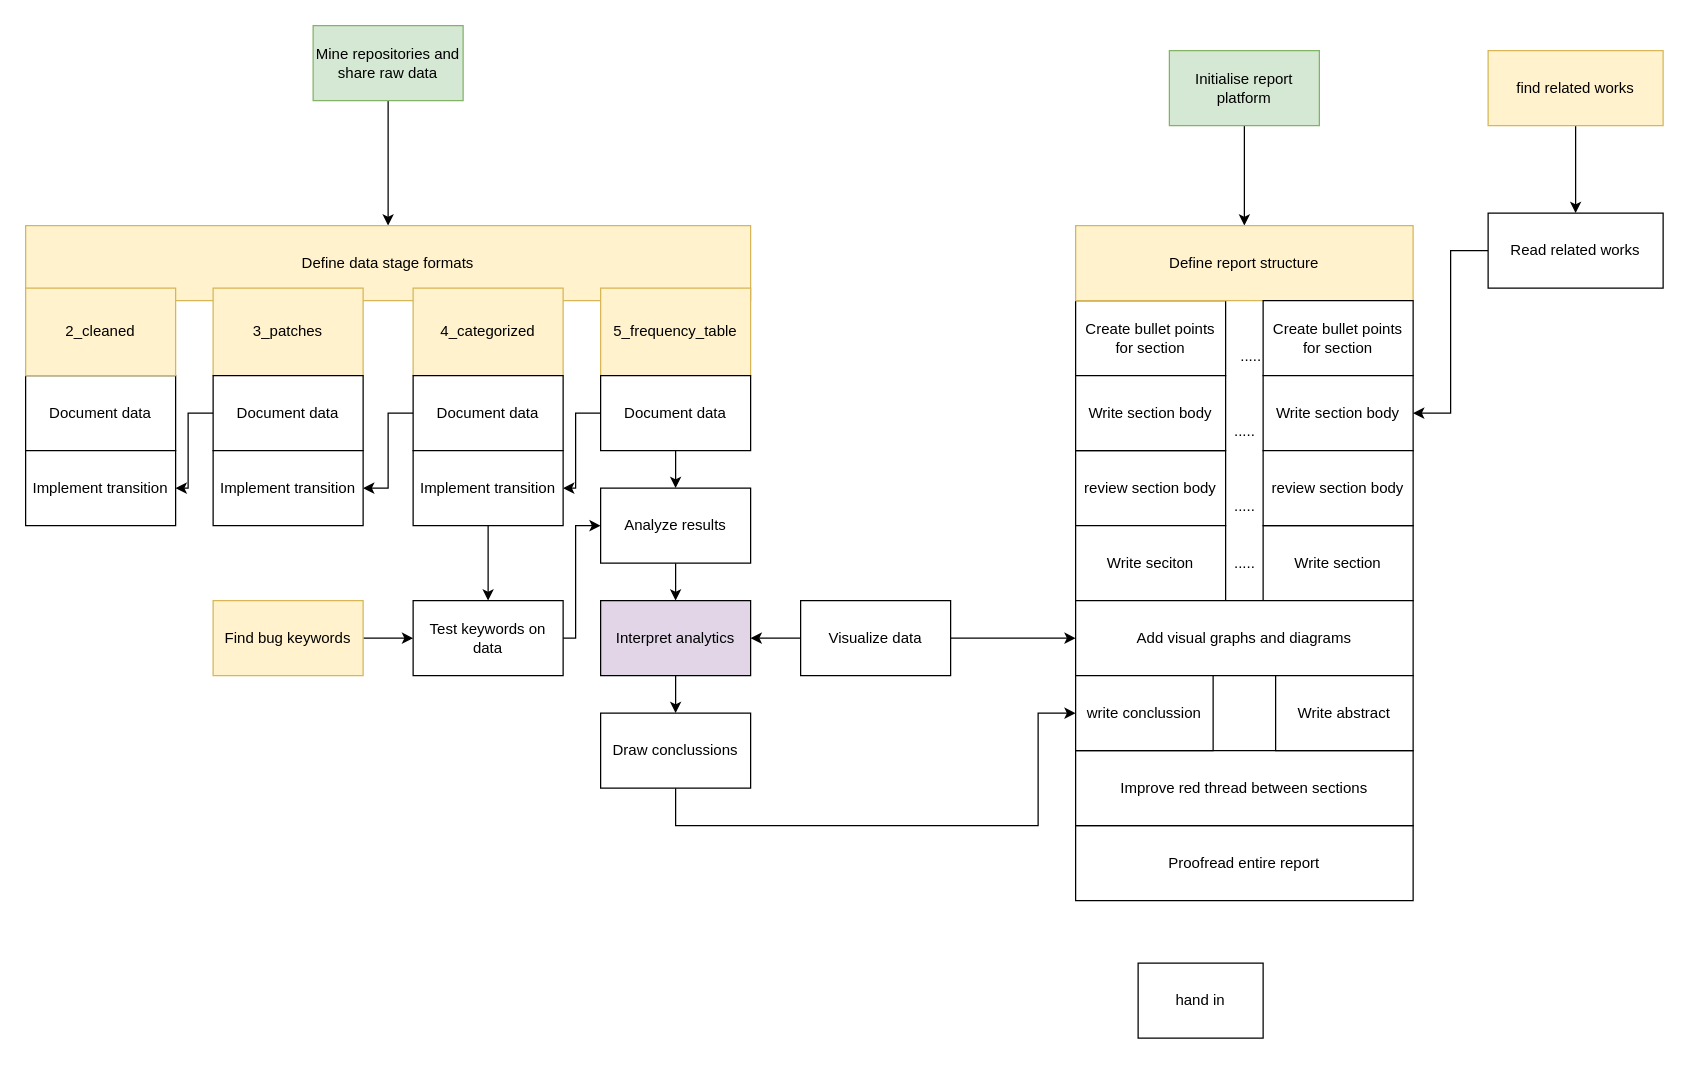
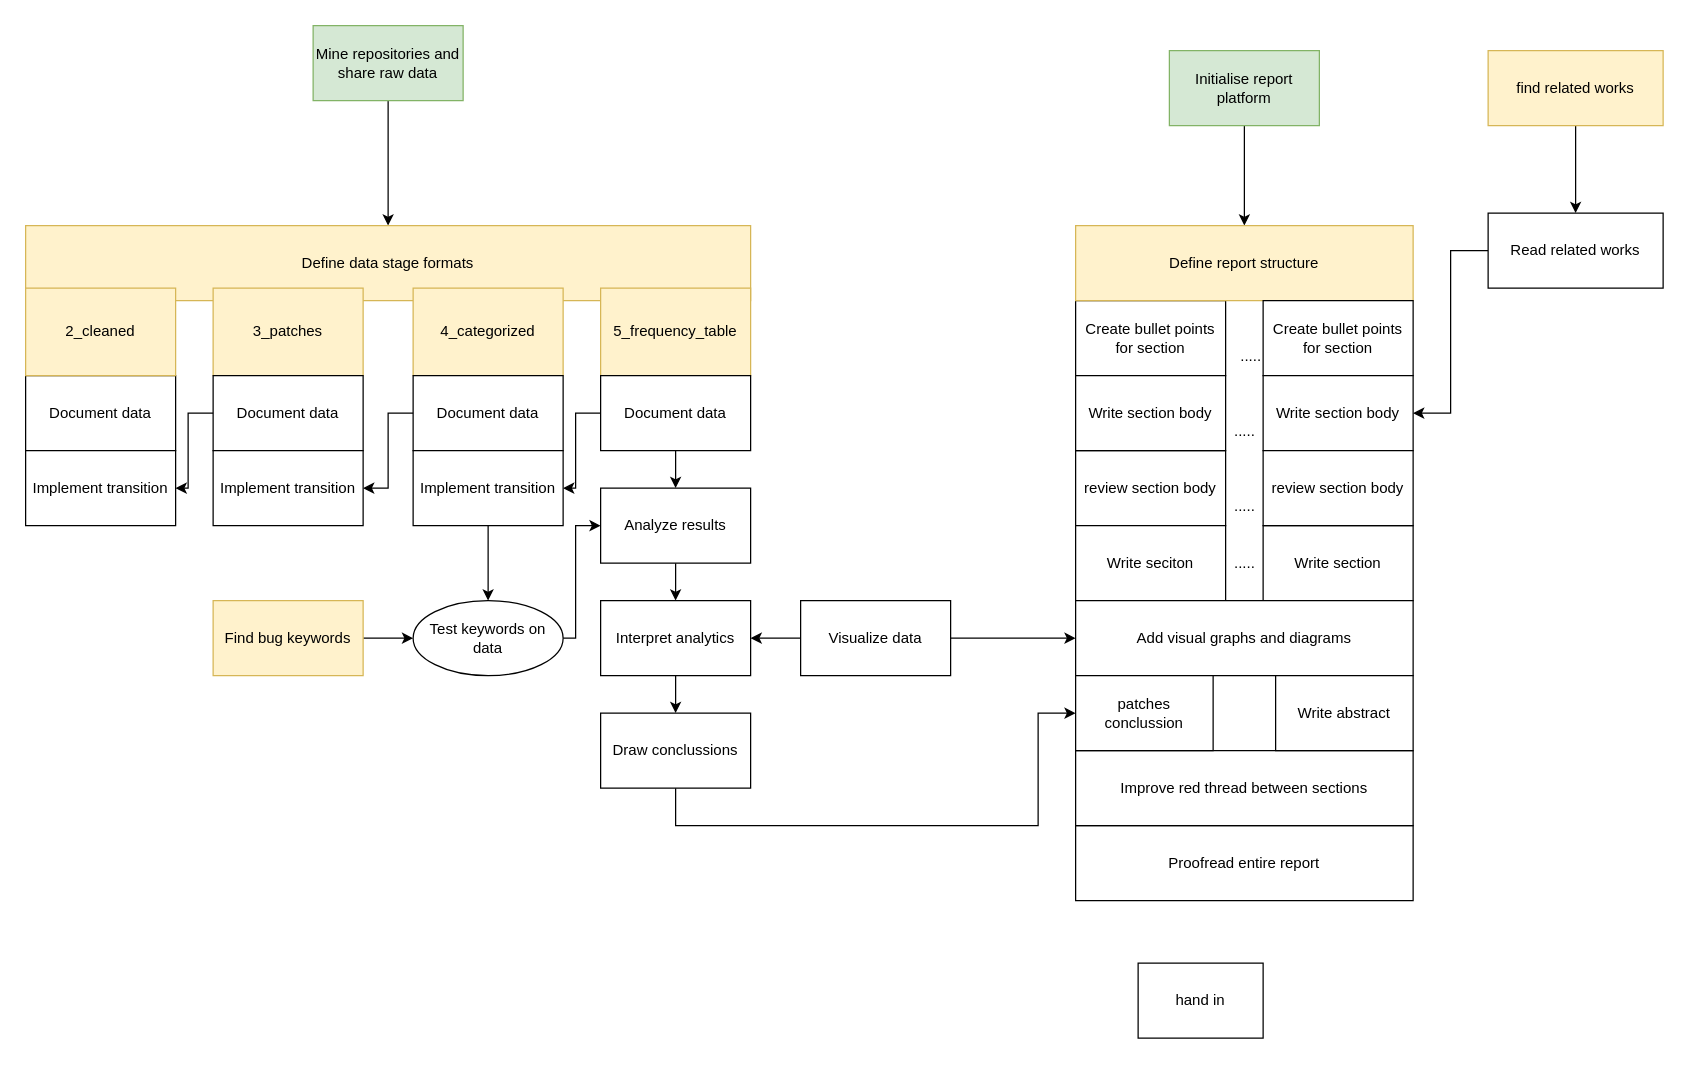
(488, 638) -> (488, 638)
(676, 638) -> (676, 638)
(1144, 713) -> (1144, 713)
